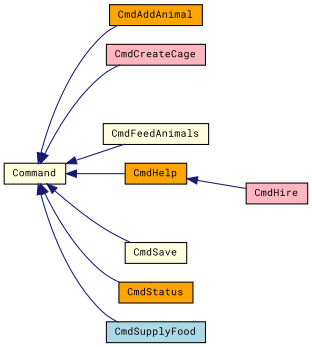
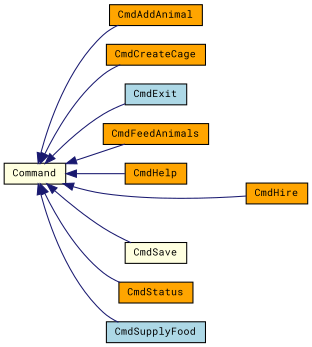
(156, 55) -> (156, 55)
none -> (156, 94)
(156, 134) -> (156, 134)
(222, 184) -> (159, 198)
(277, 193) -> (277, 193)
